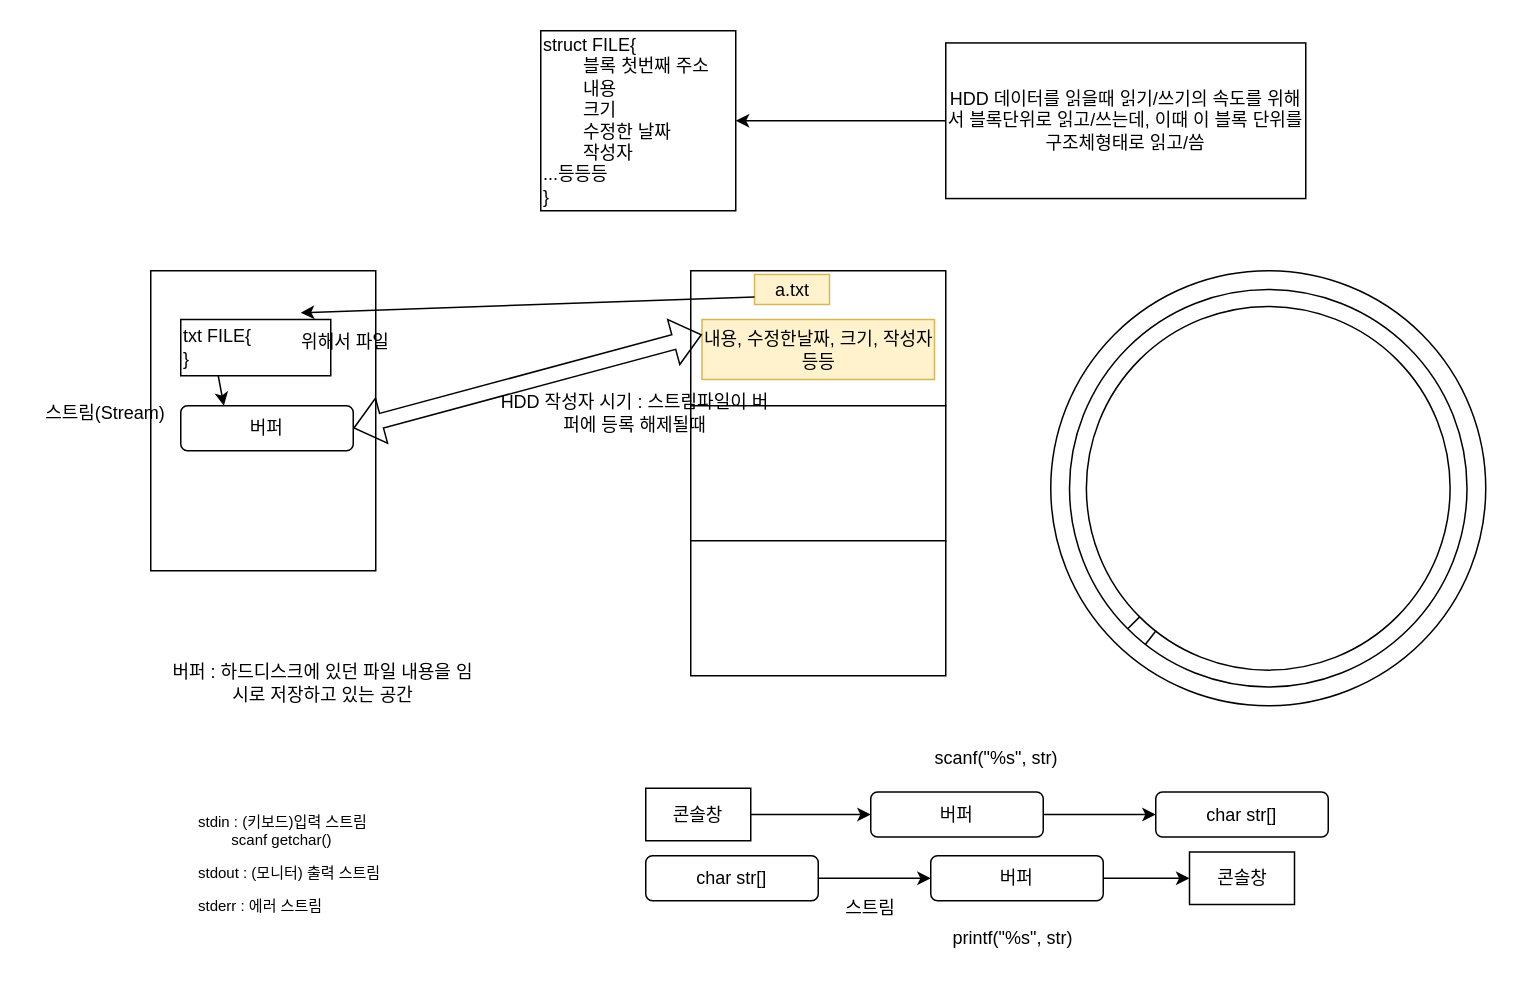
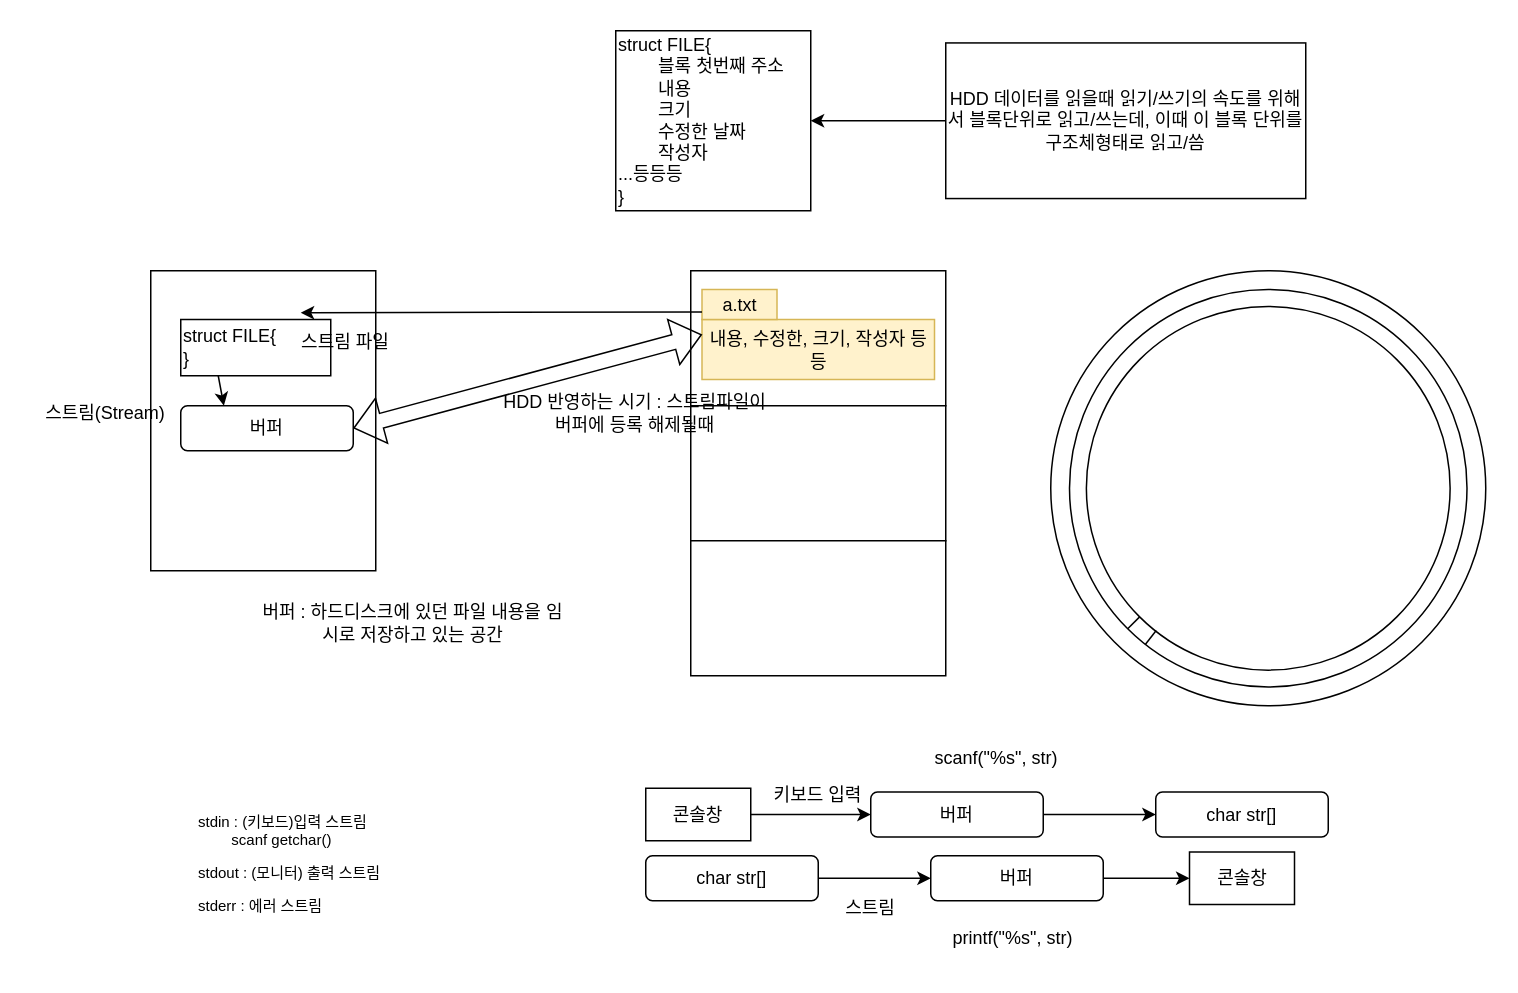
(638, 121) -> (713, 121)
(792, 290) -> (740, 305)
(346, 343) -> (346, 343)
(227, 347) -> (242, 347)
(819, 350) -> (819, 350)
(635, 413) -> (635, 413)
(323, 683) -> (413, 623)
none -> (818, 796)
